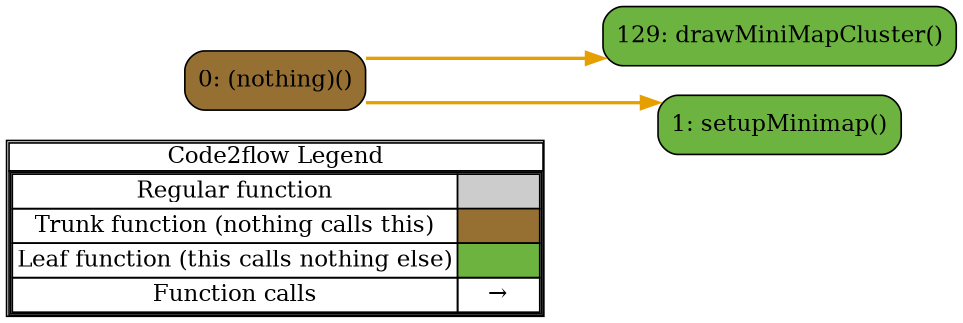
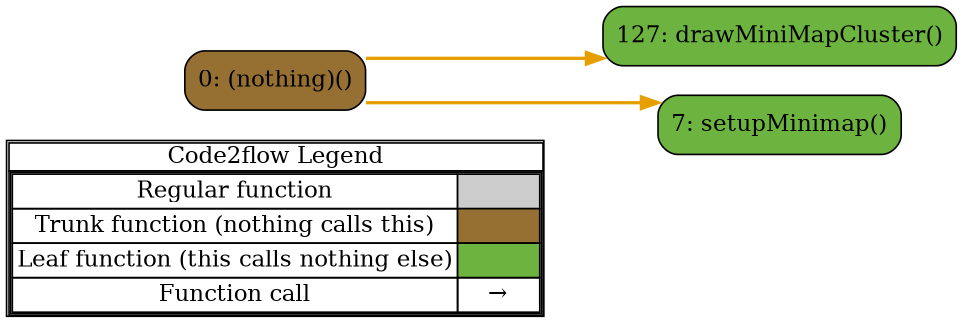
(780, 36) -> (780, 36)
(780, 125) -> (780, 125)
(235, 294) -> (235, 294)
